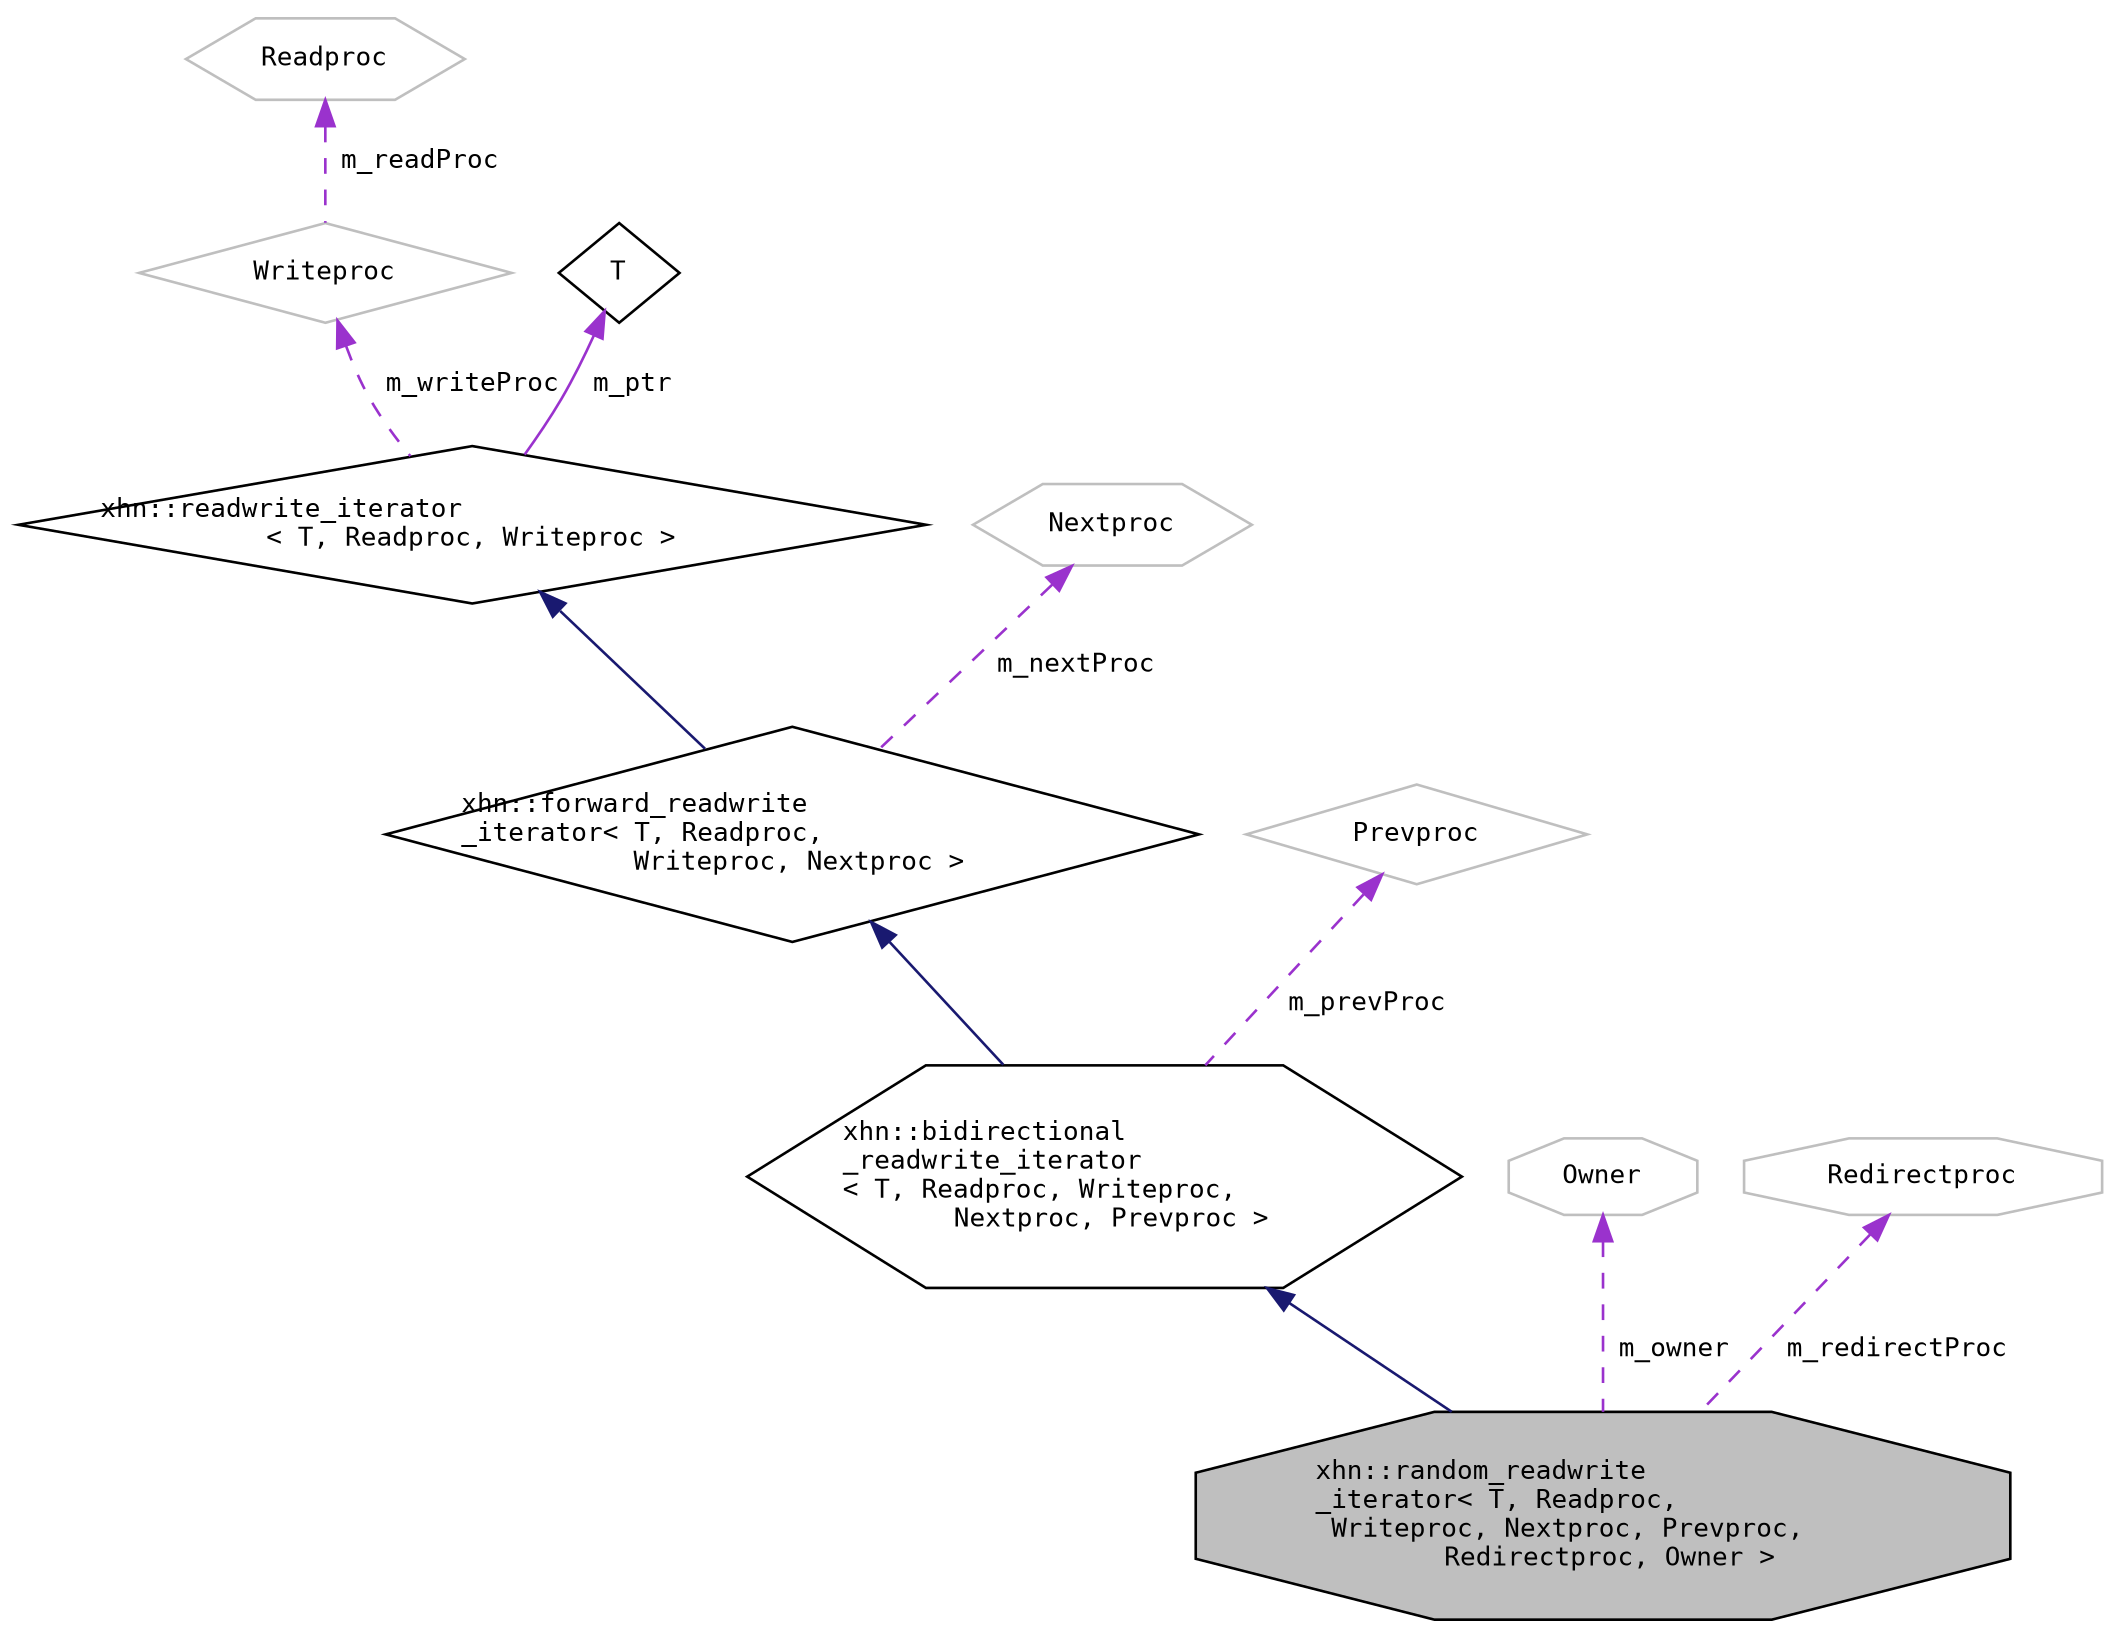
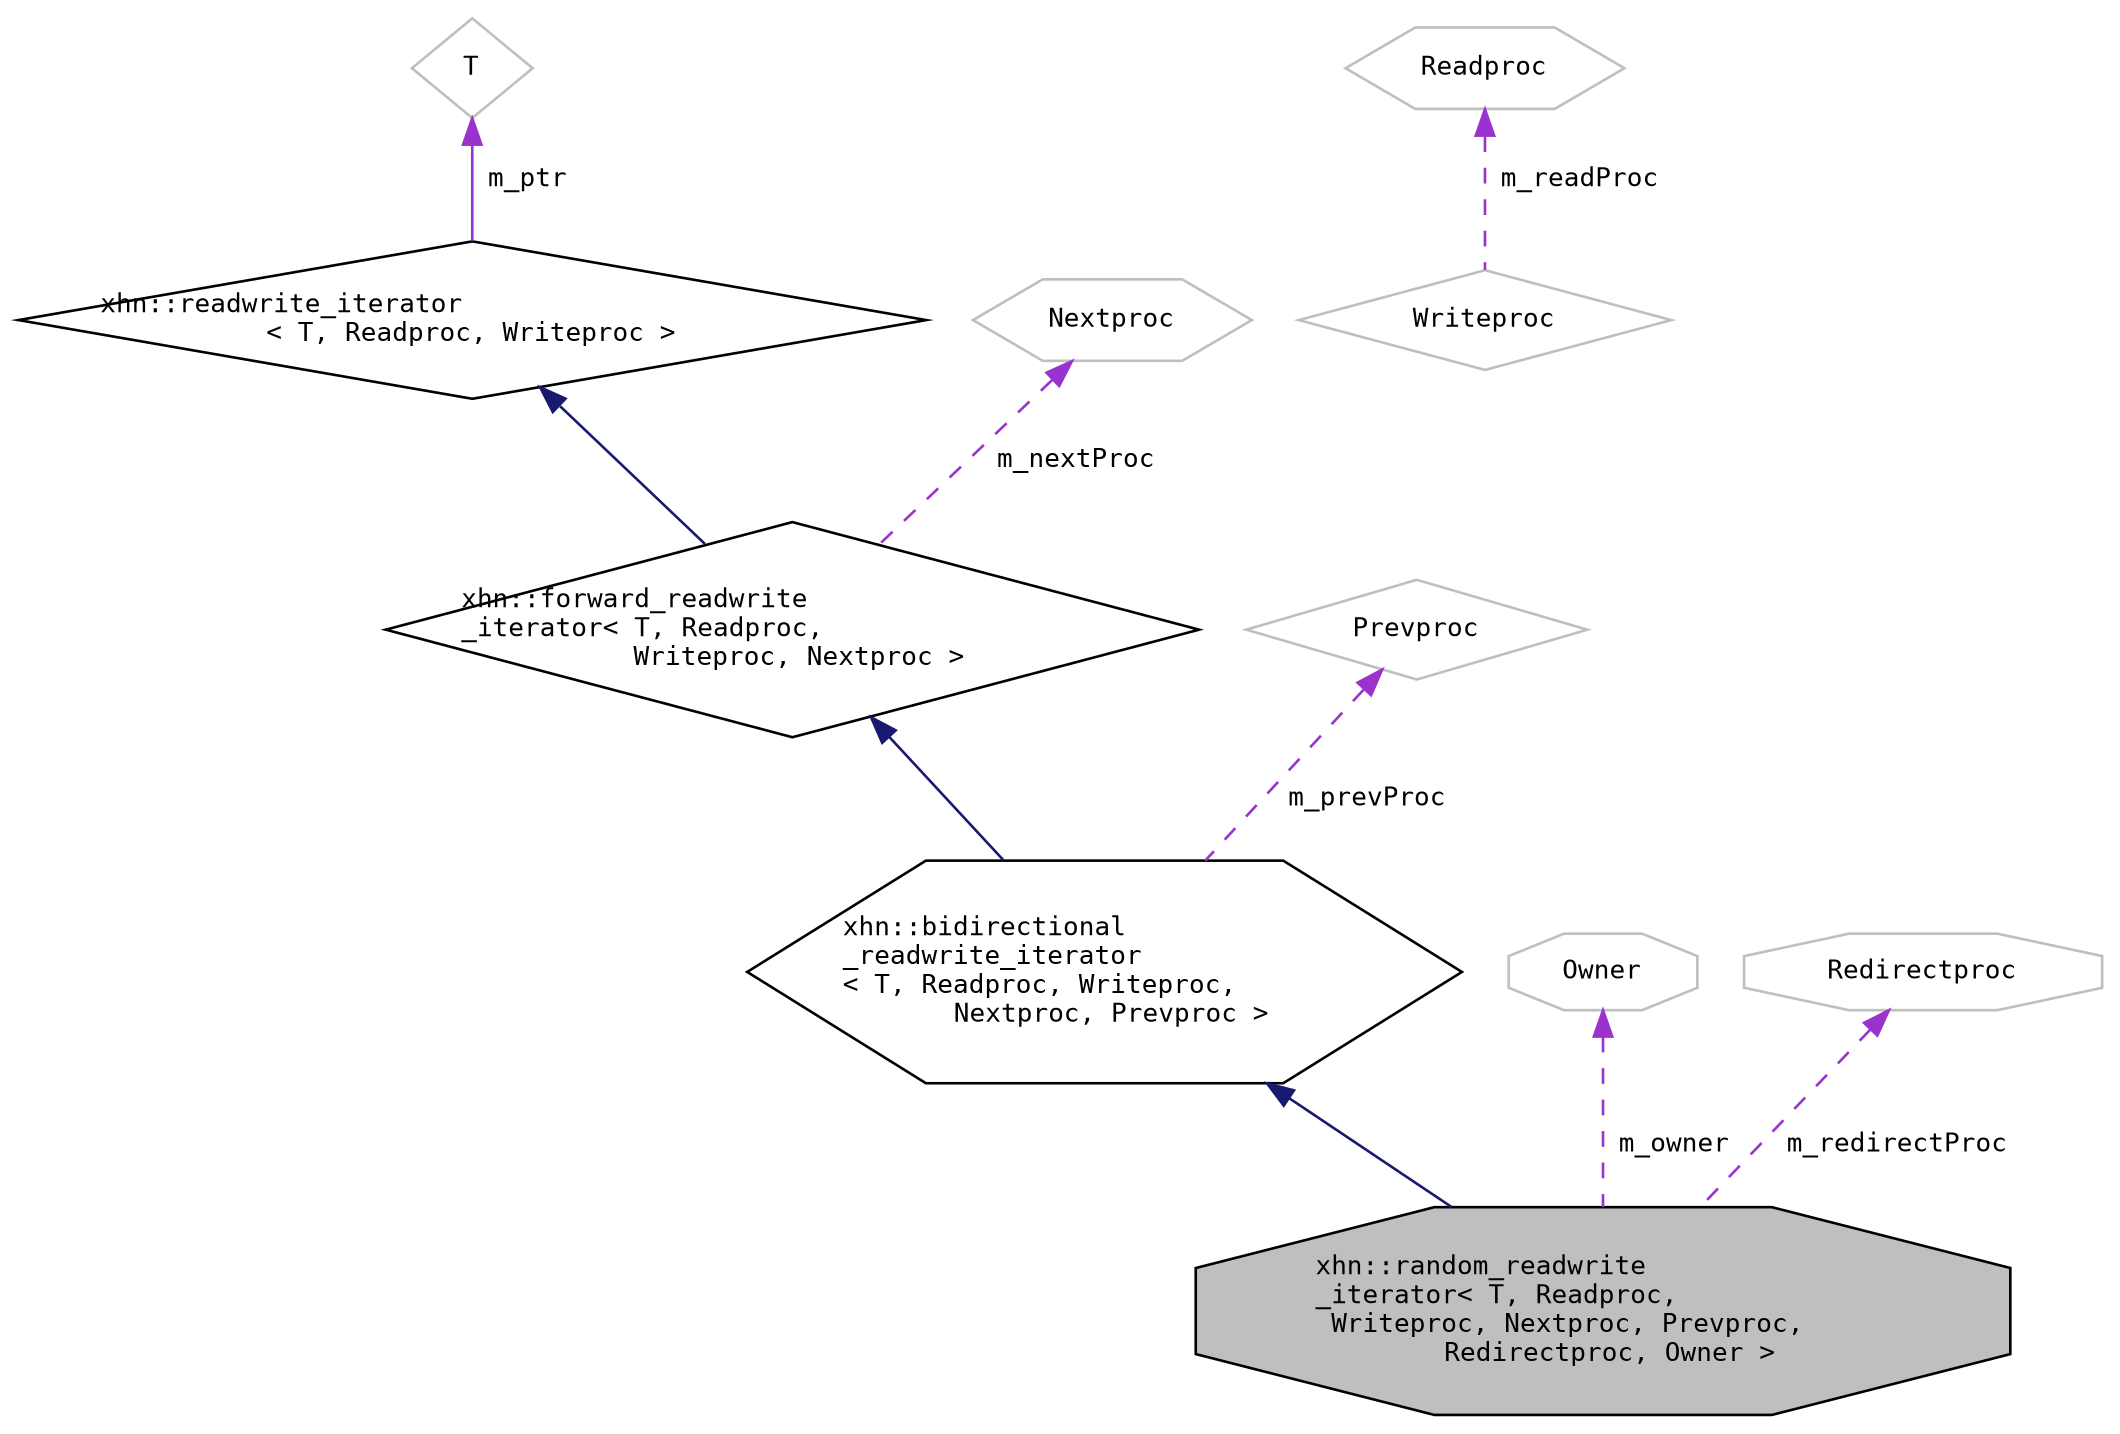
(619, 273) -> (472, 68)
(373, 404) -> none
